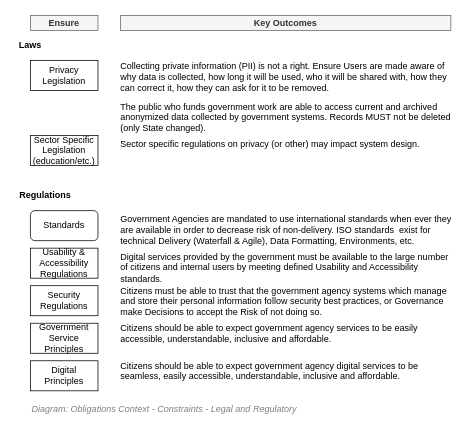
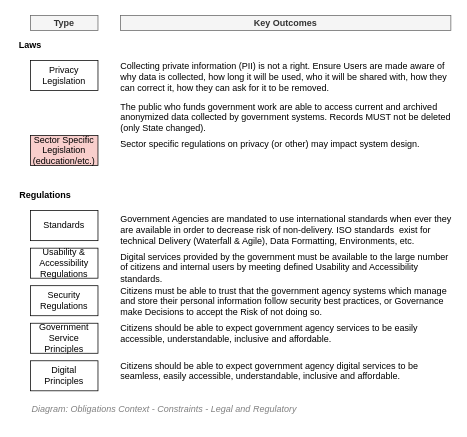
(64, 23) -> (64, 23)
(64, 150) -> (64, 150)
(64, 225) -> (64, 225)
